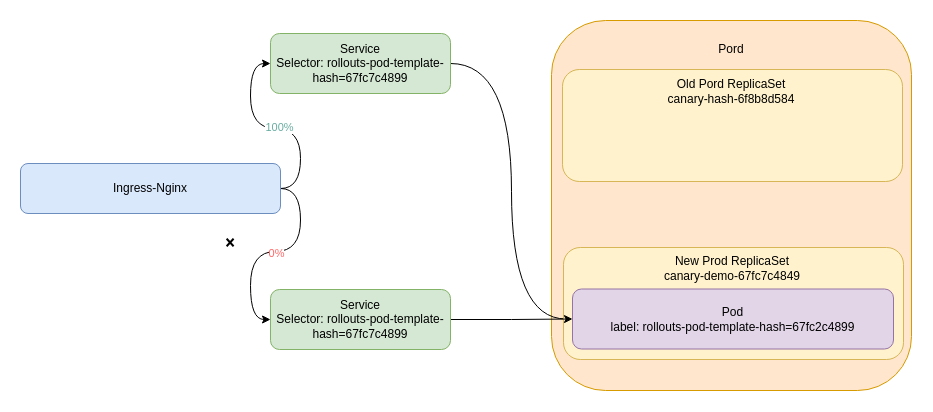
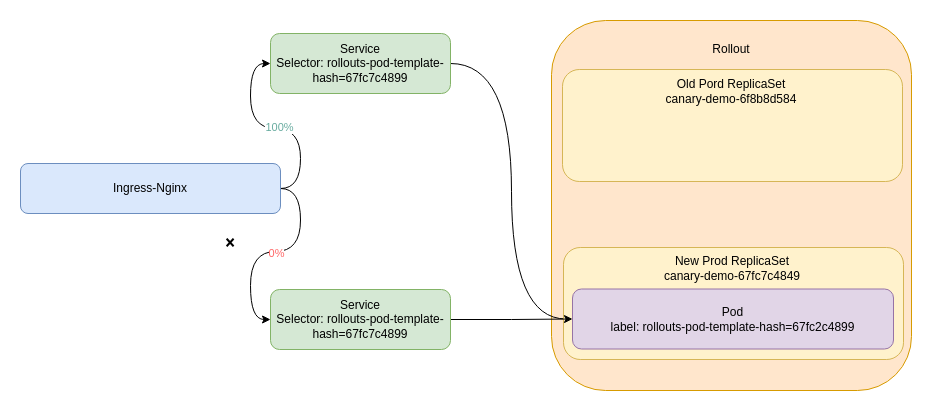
(732, 50) -> (732, 50)
(732, 92) -> (732, 92)
